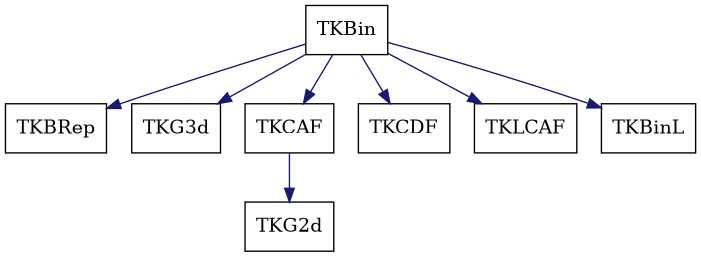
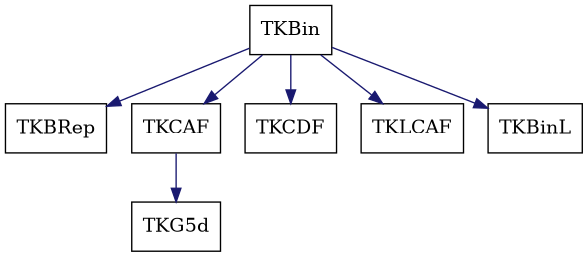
(176, 128) -> none
(289, 227) -> (176, 227)
